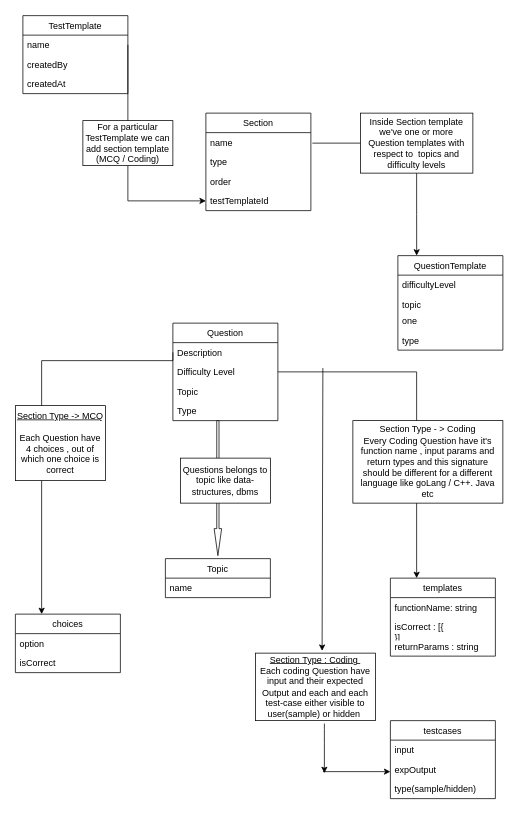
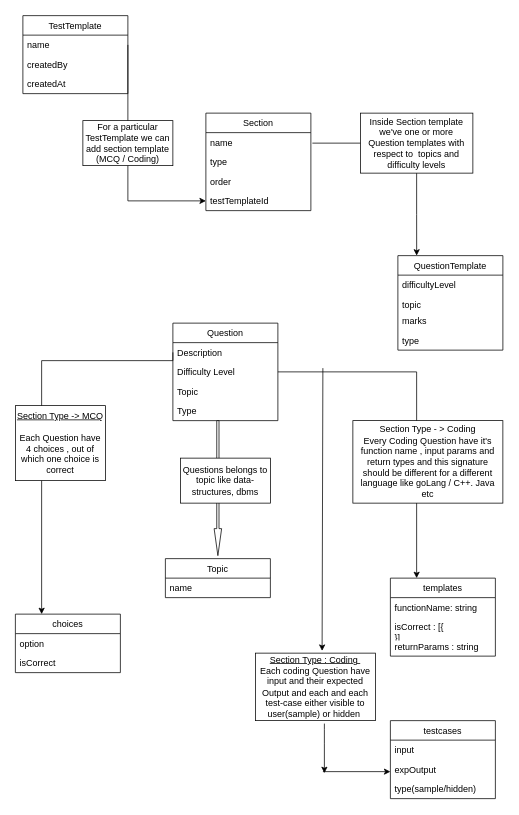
(410, 321) -> (415, 321)
